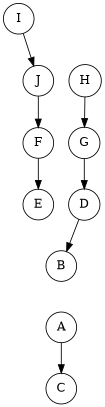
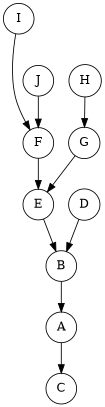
(27, 46) -> (13, 79)
(84, 170) -> (64, 170)
none -> (48, 231)
none -> (61, 293)
